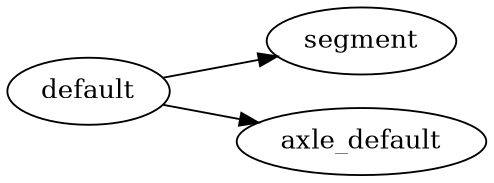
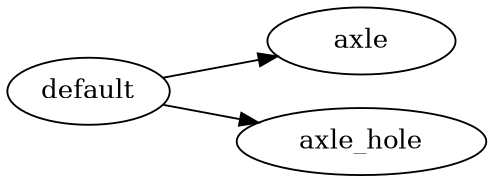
(361, 41) -> (361, 41)
(361, 142) -> (361, 142)
